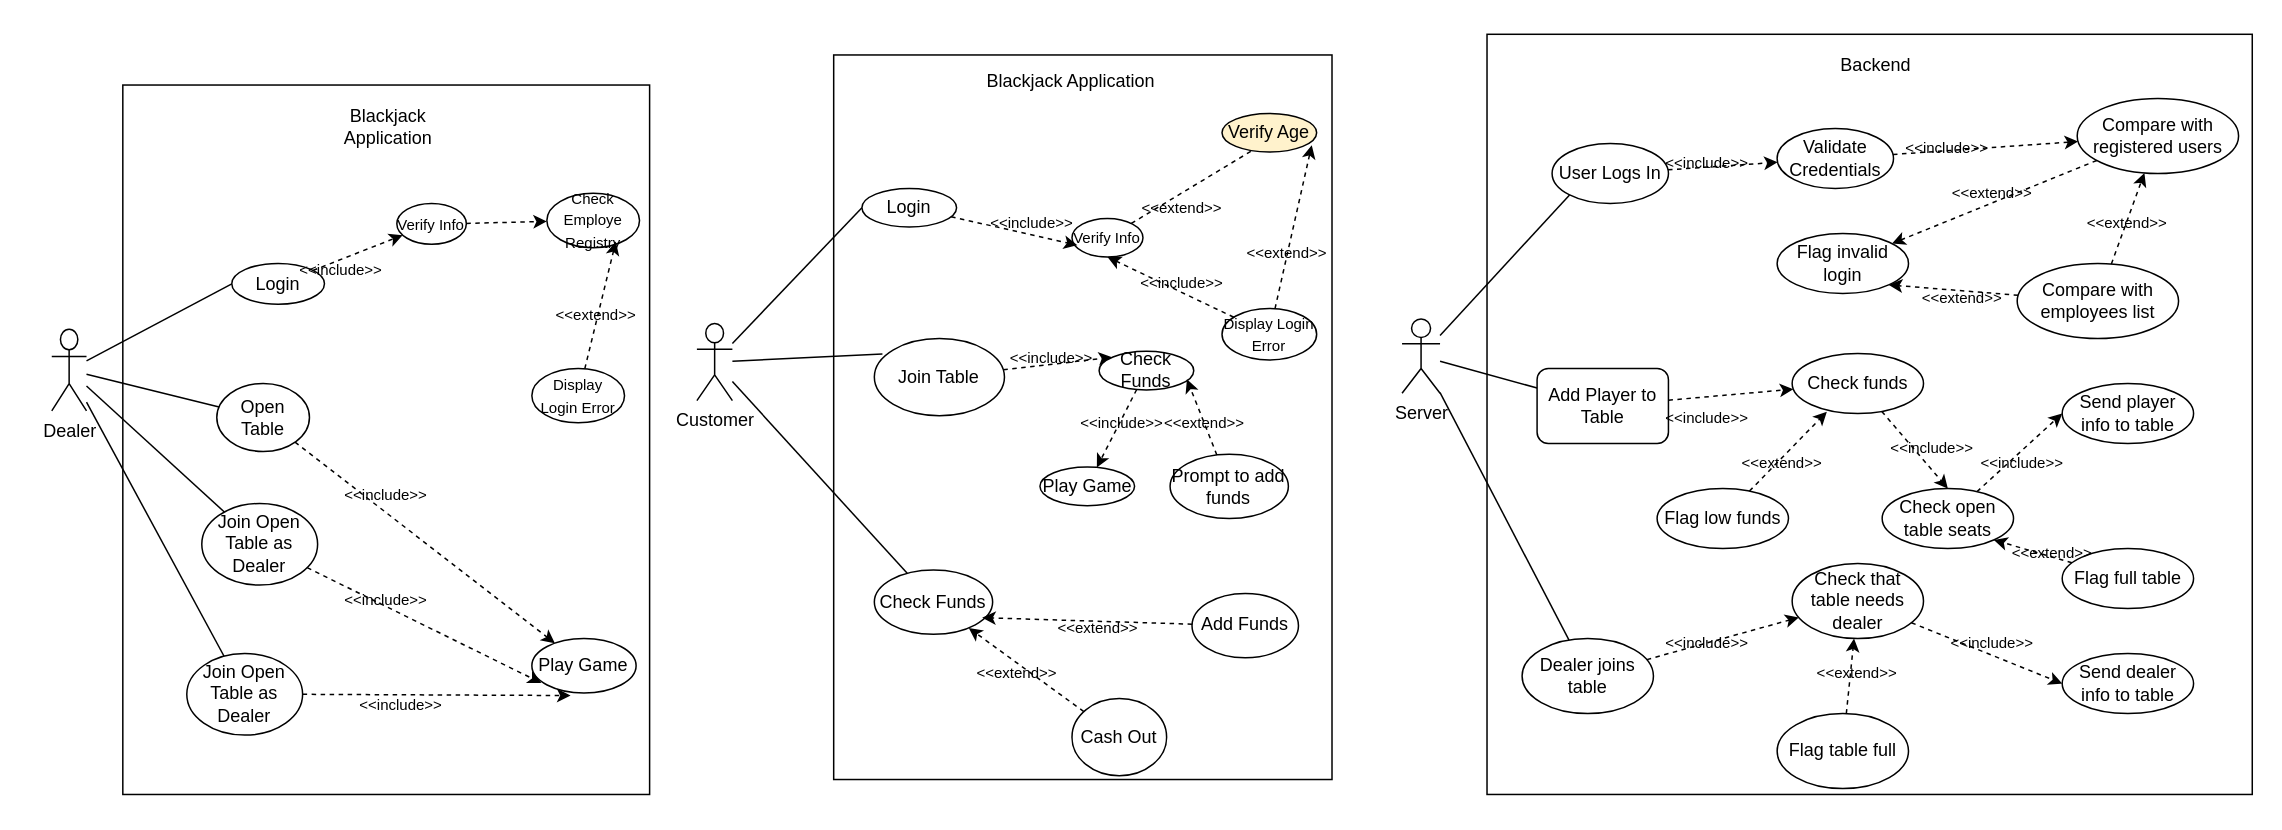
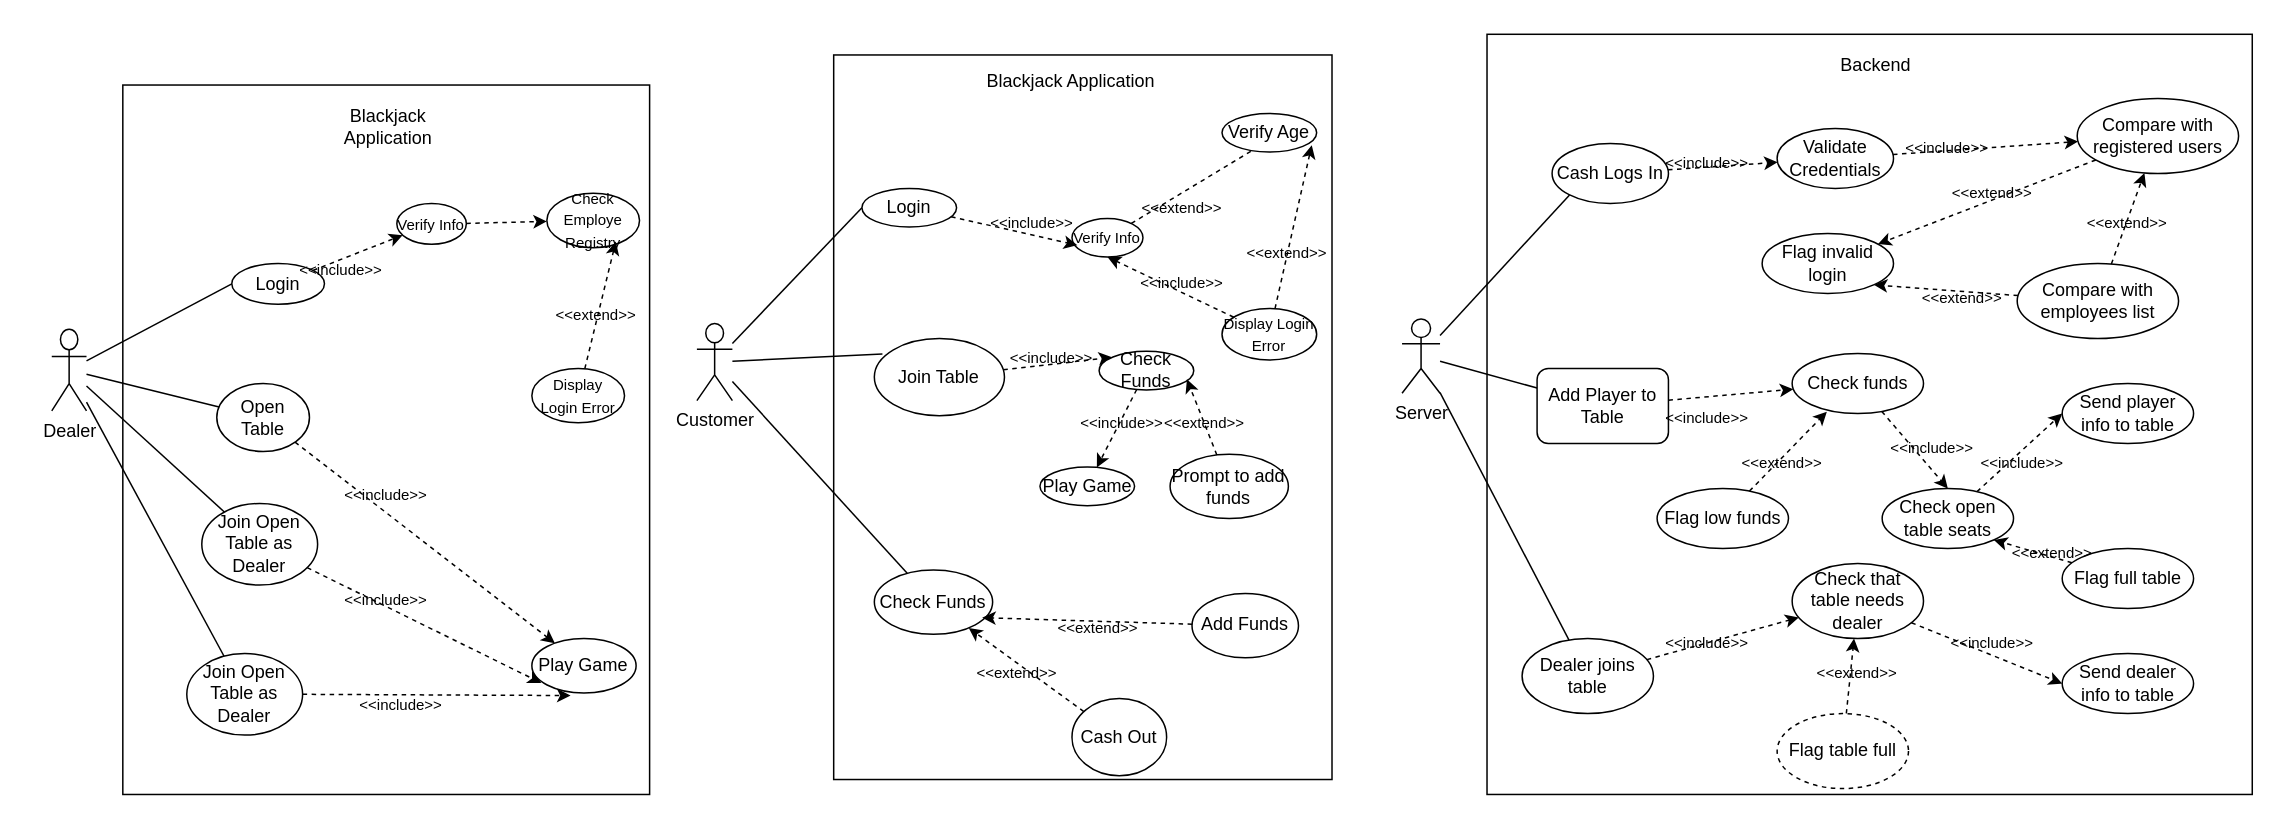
(1269, 133) -> (1269, 133)
(1610, 173) -> (1610, 173)
(1842, 263) -> (1827, 263)
(1842, 751) -> (1842, 751)
